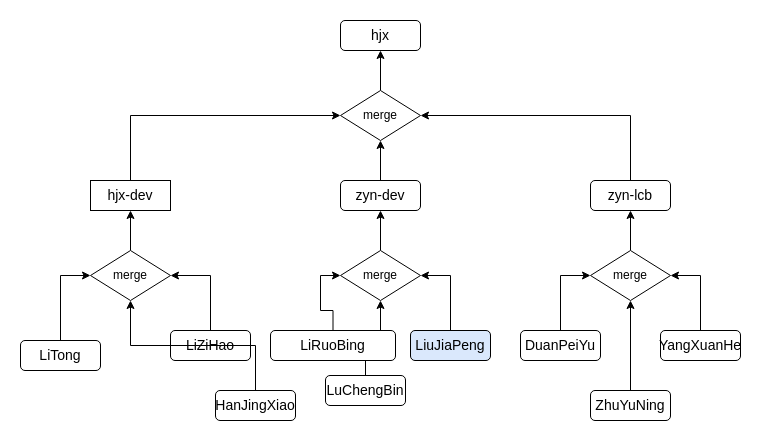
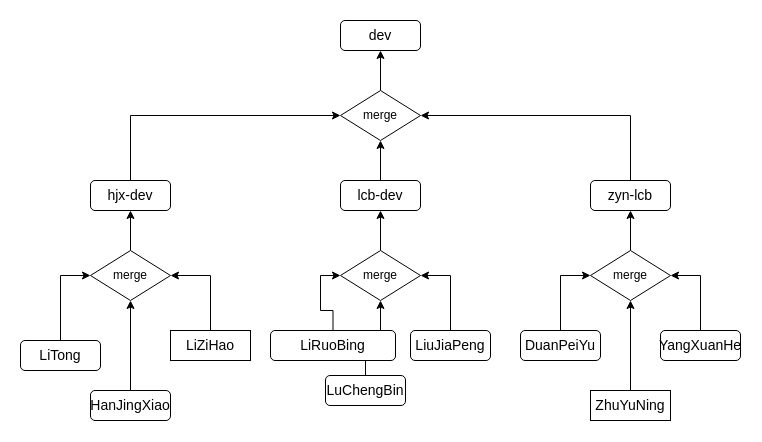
(381, 36) -> (381, 36)
(131, 196) -> (131, 196)
(381, 196) -> (381, 196)
(211, 346) -> (211, 346)
(451, 346) -> (451, 346)
(256, 406) -> (131, 406)
(631, 406) -> (631, 406)
